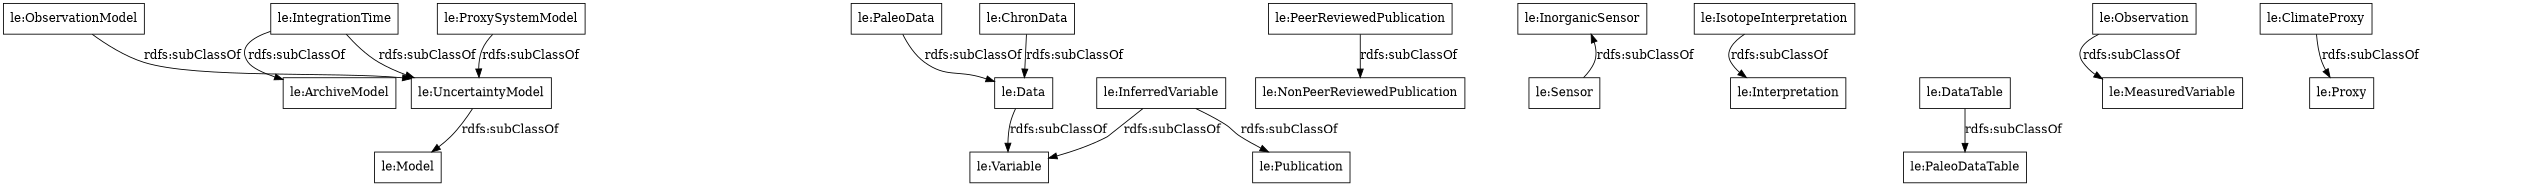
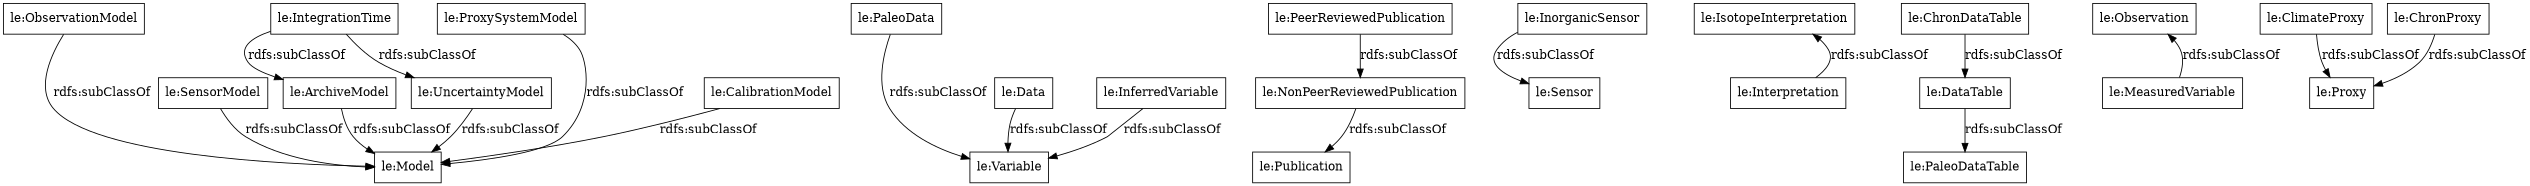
(1027, 19) -> none
none -> (1965, 19)
none -> (2438, 19)
(482, 50) -> (563, 137)
(1729, 52) -> (1830, 59)
(2080, 53) -> (2182, 58)
(1595, 61) -> (1494, 59)
(937, 69) -> (893, 113)
(243, 73) -> (166, 150)
none -> (213, 93)
none -> (772, 93)
(1229, 127) -> (1346, 129)
none -> (350, 132)
